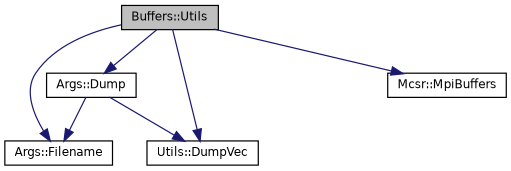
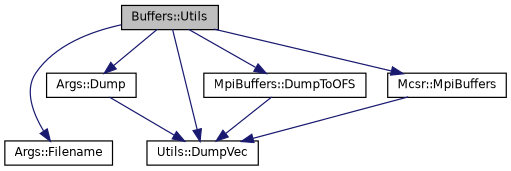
none -> (285, 85)
(78, 114) -> none
none -> (331, 118)
